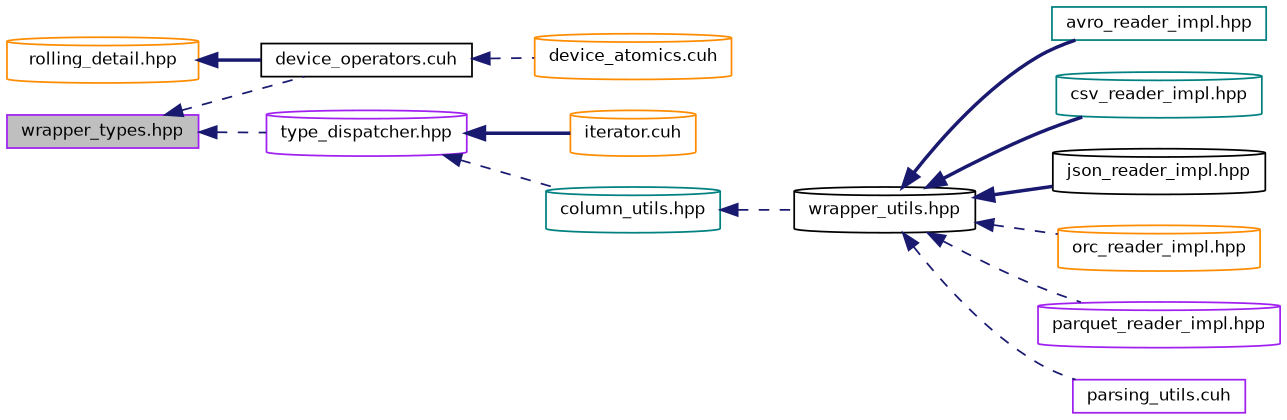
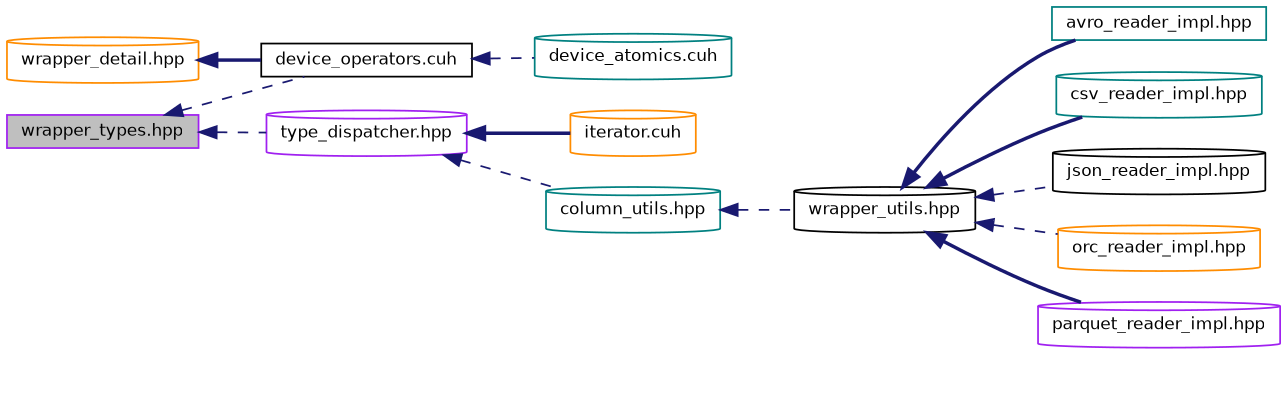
(633, 57) -> (633, 57)
(103, 60) -> (103, 60)
(1023, 191) -> (1023, 191)
(1011, 275) -> (1011, 275)
(1159, 396) -> none
